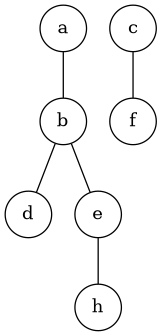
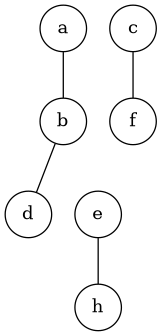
(81, 168) -> none
